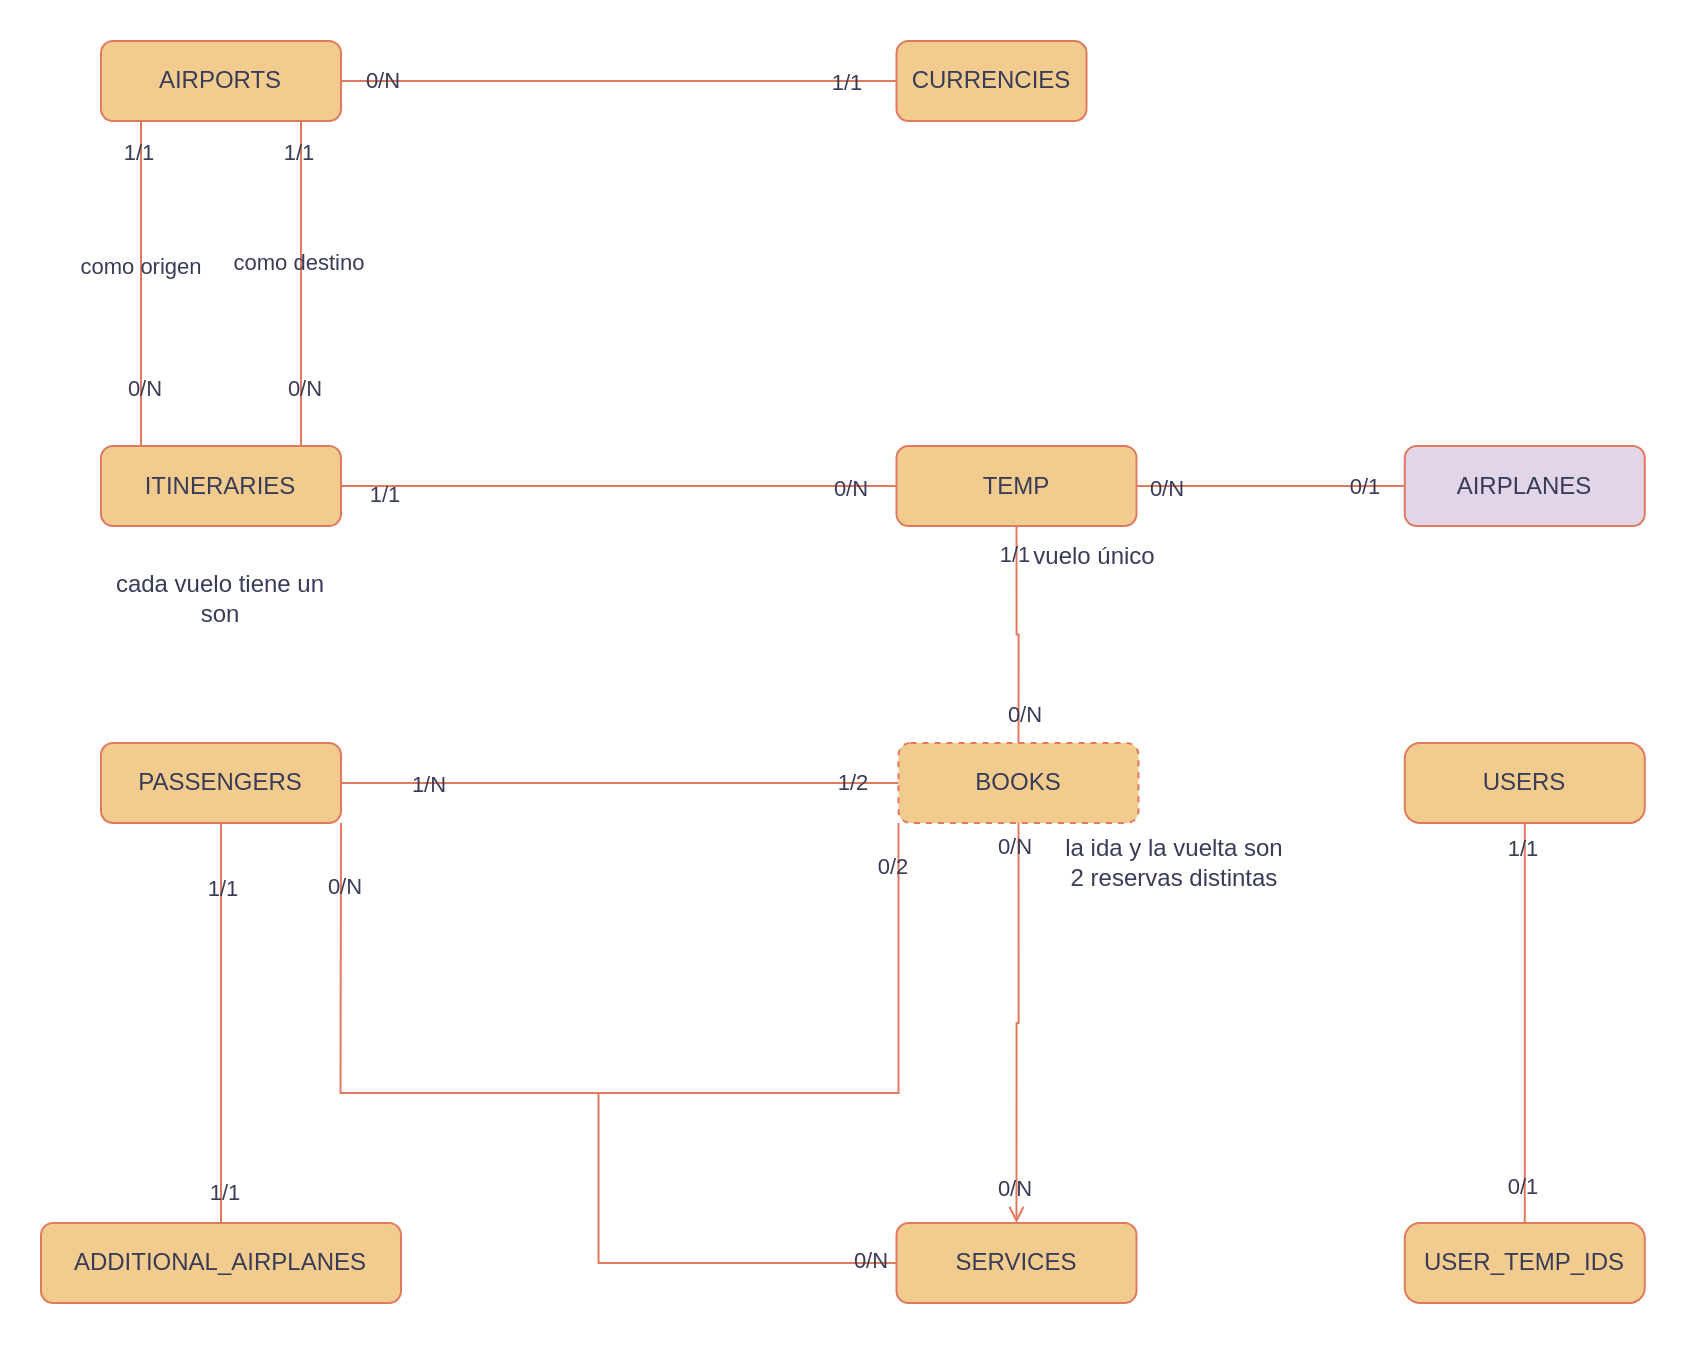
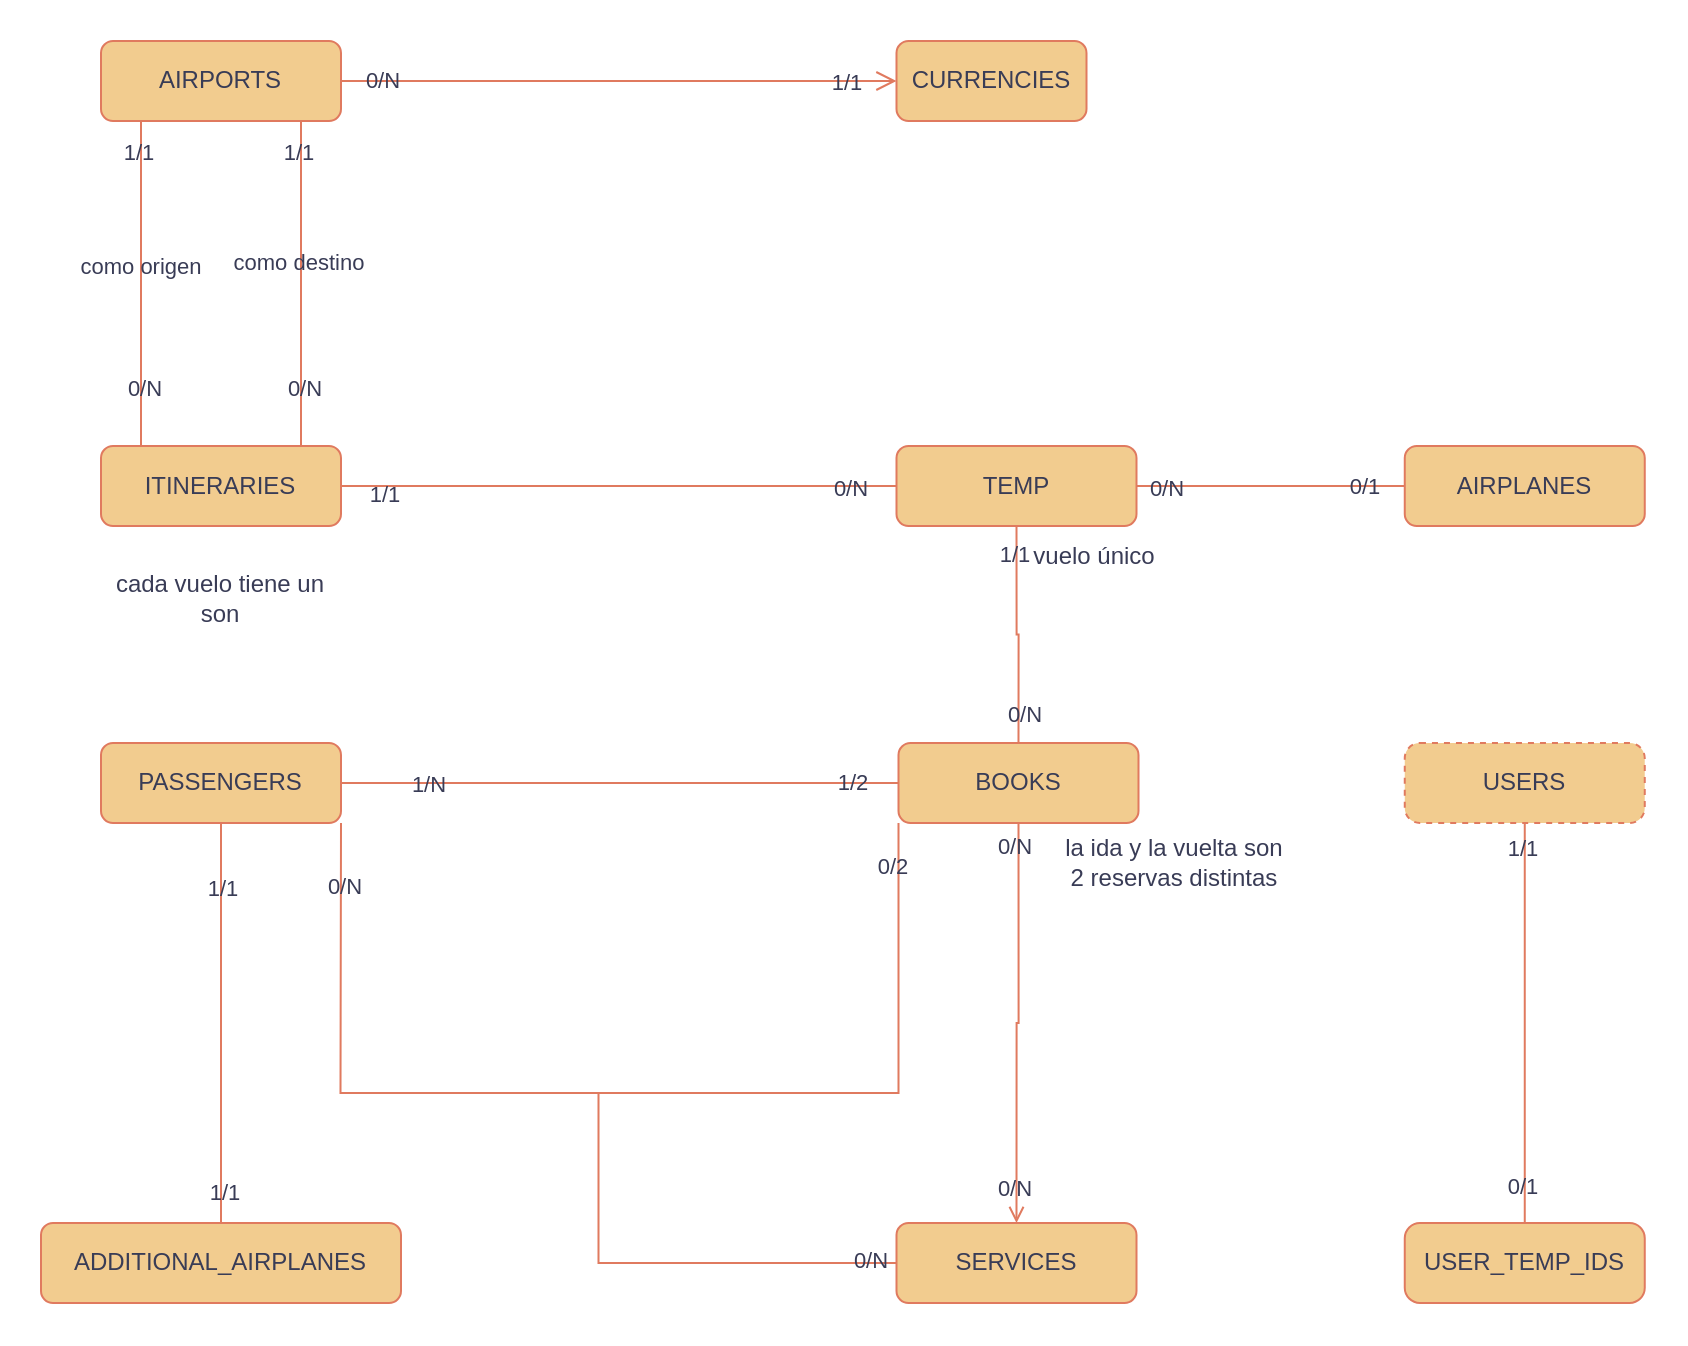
(890, 81) -> (888, 81)
(1525, 486) -> (1525, 486)
(1019, 783) -> (1019, 783)
(1525, 783) -> (1525, 783)
